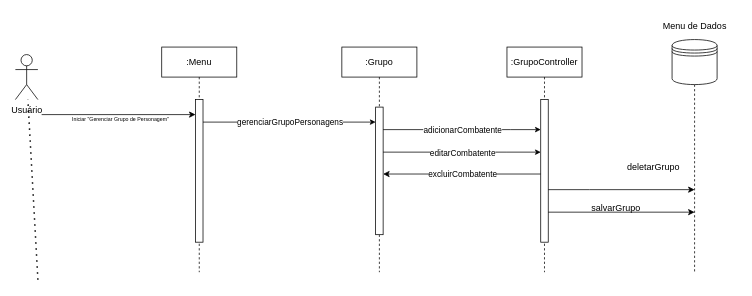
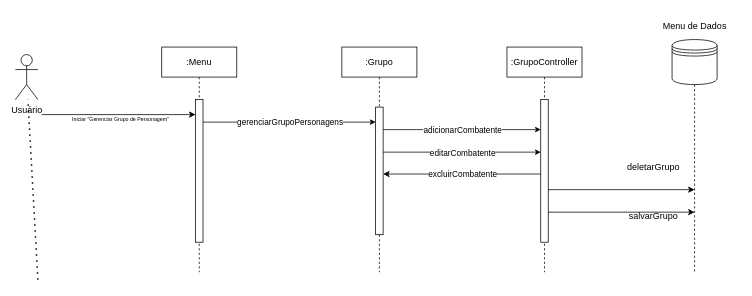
(615, 208) -> (653, 216)
